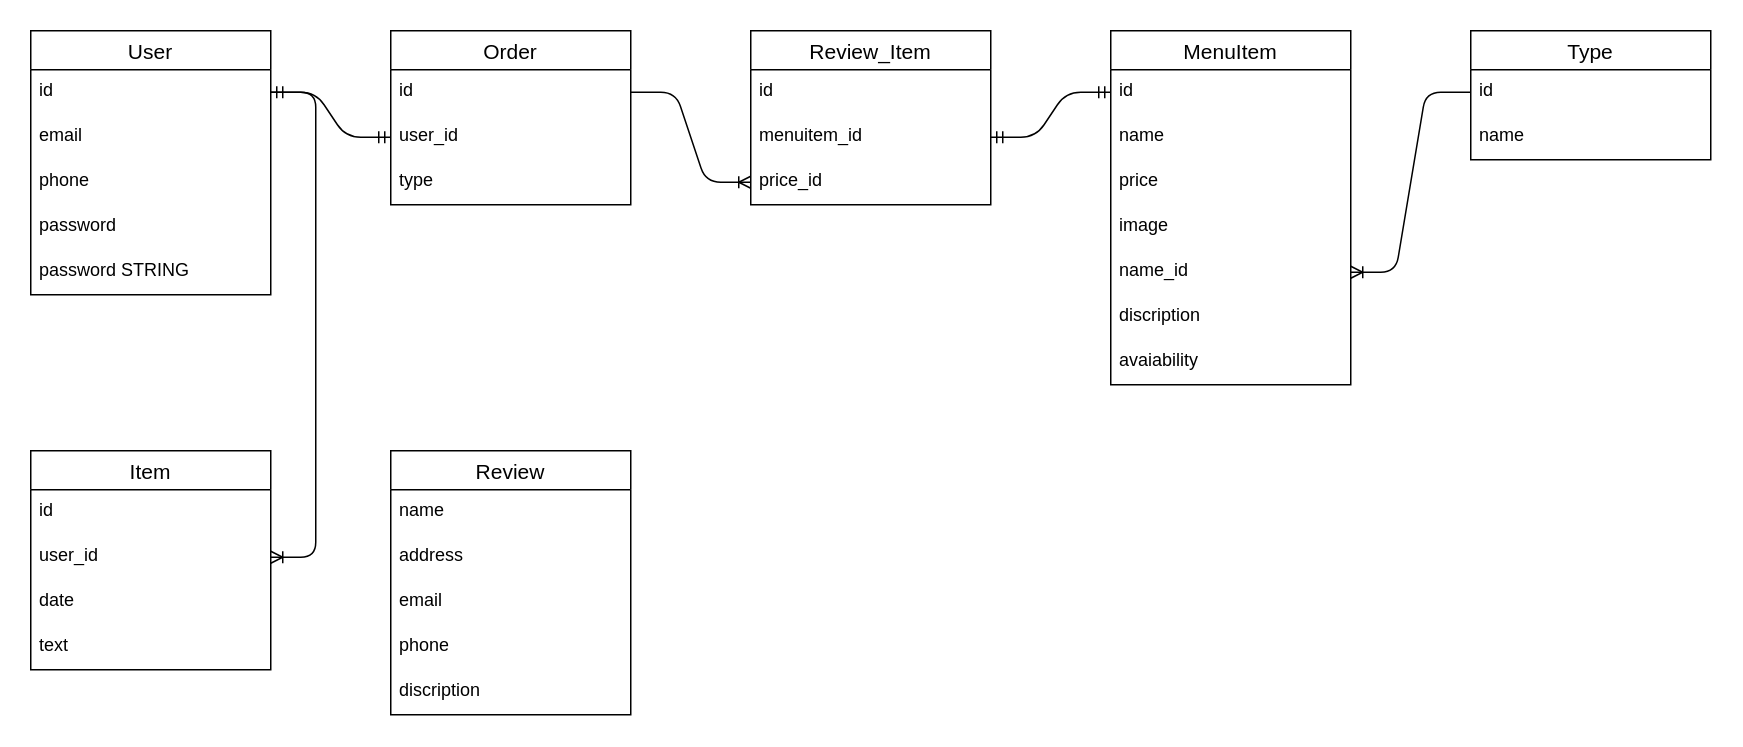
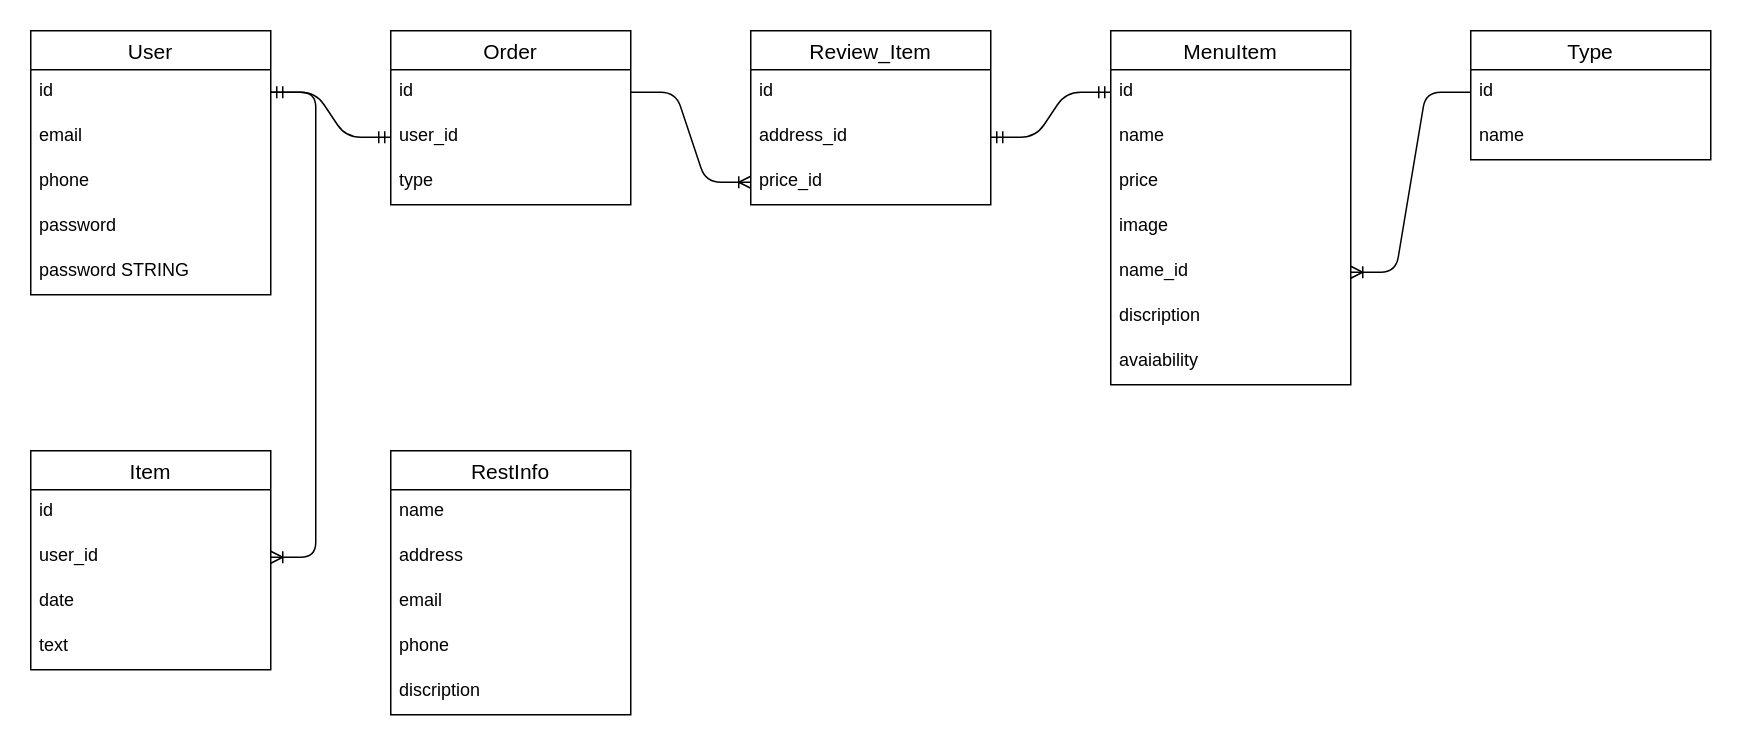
(810, 135) -> (807, 135)
(510, 472) -> (510, 472)
